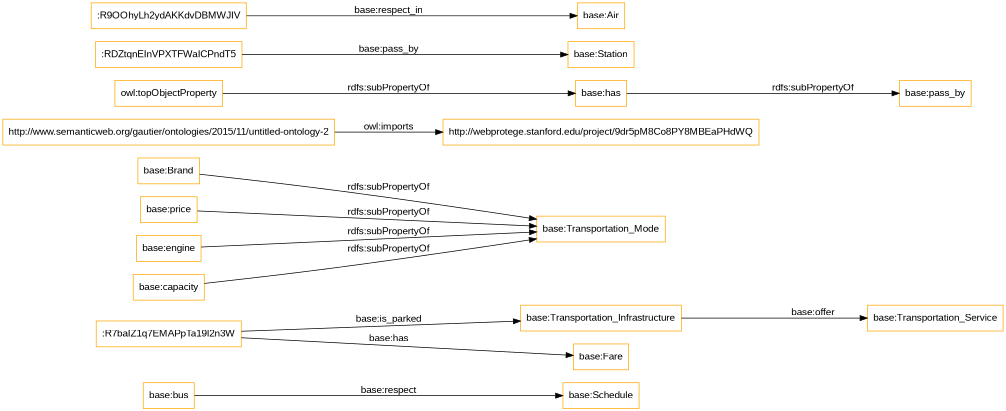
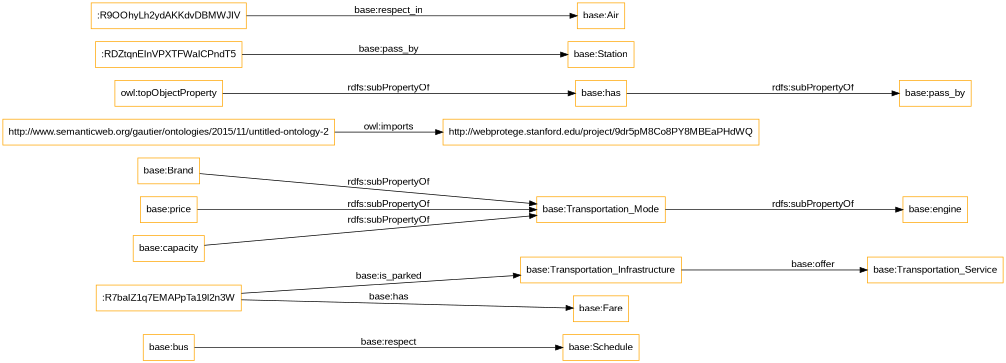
(365, 240) -> (780, 210)
